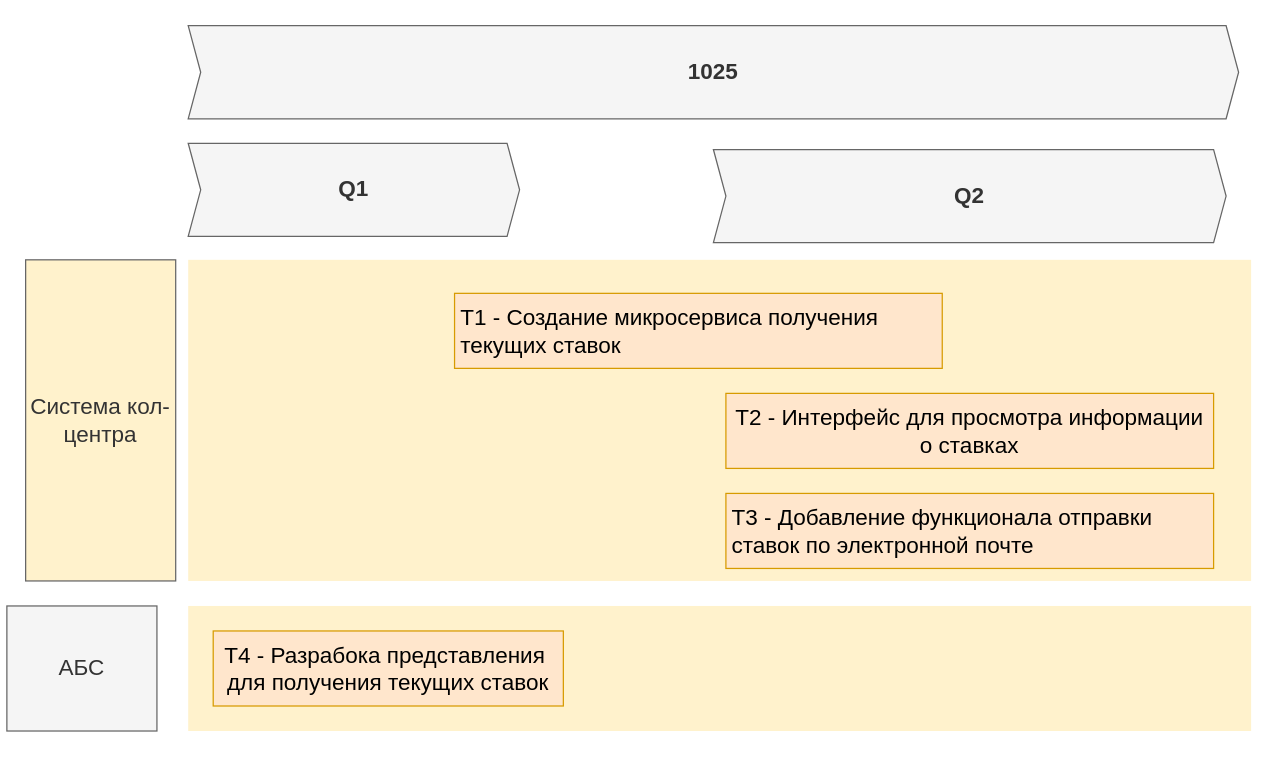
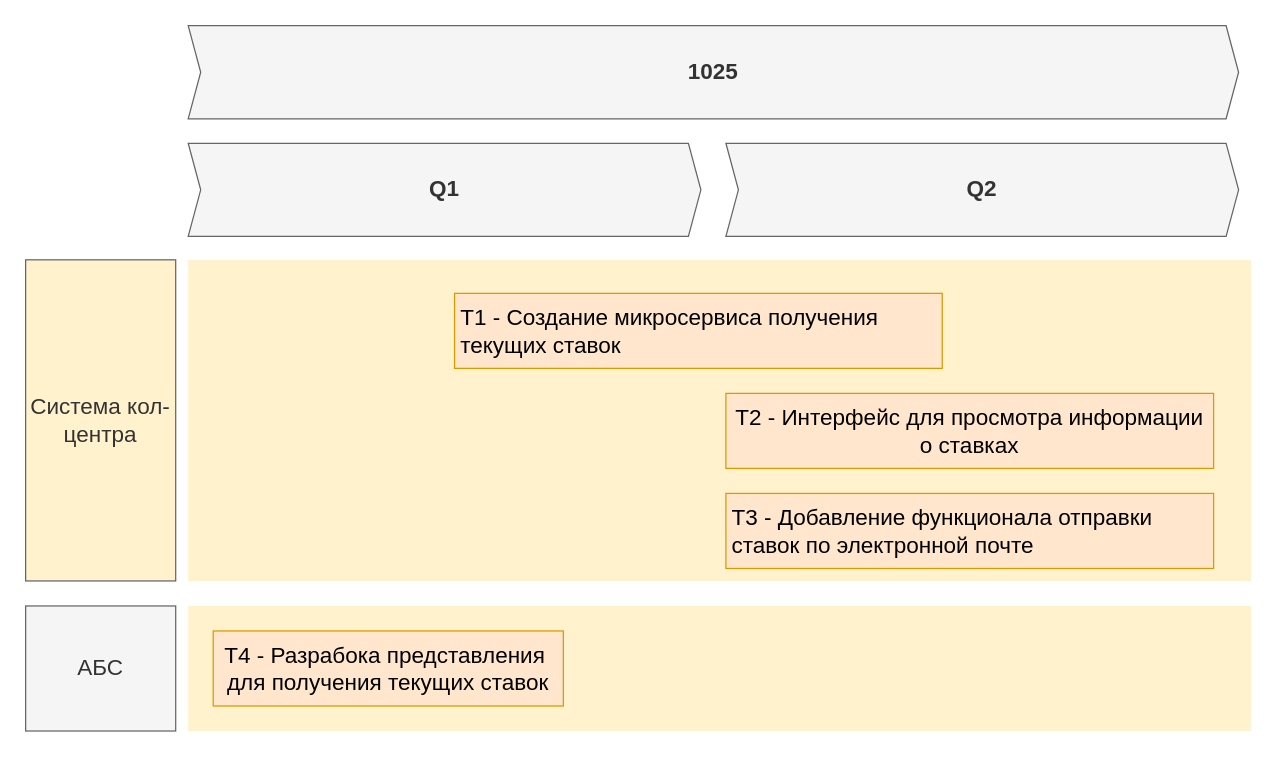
(354, 190) -> (444, 190)
(969, 196) -> (982, 190)
(82, 668) -> (101, 668)
